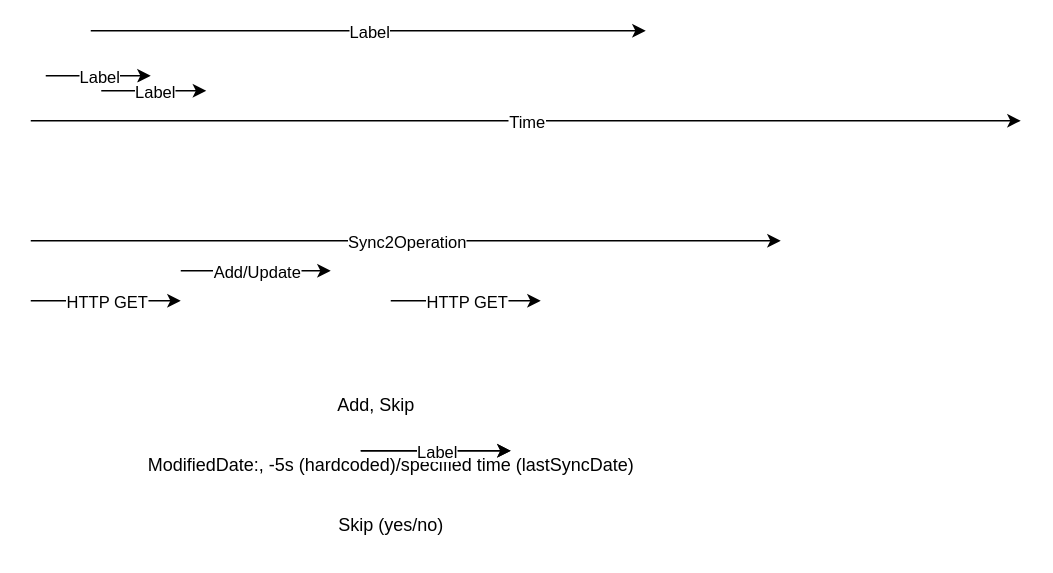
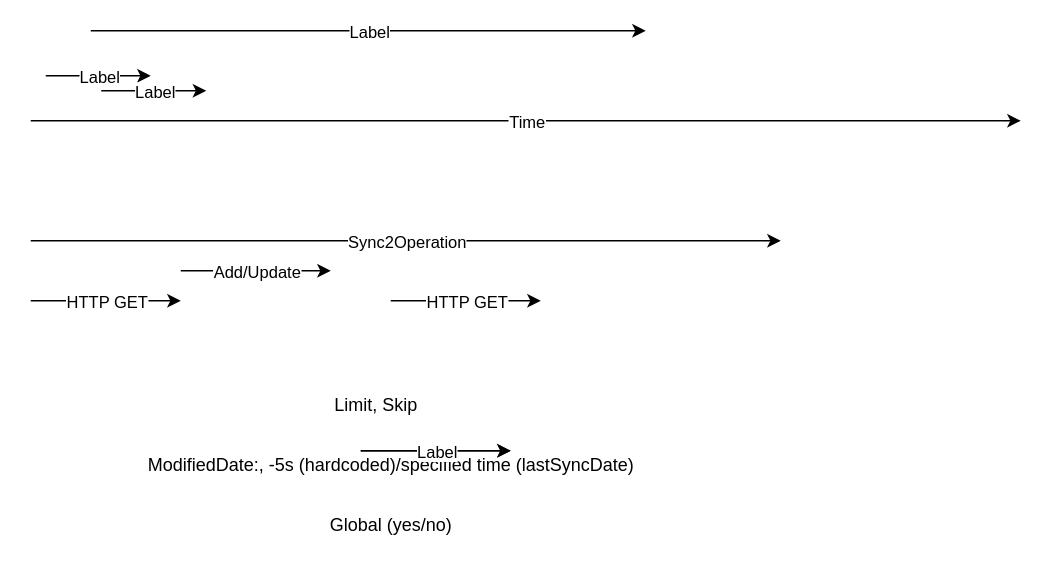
(377, 406) -> (377, 406)
(392, 526) -> (392, 526)
